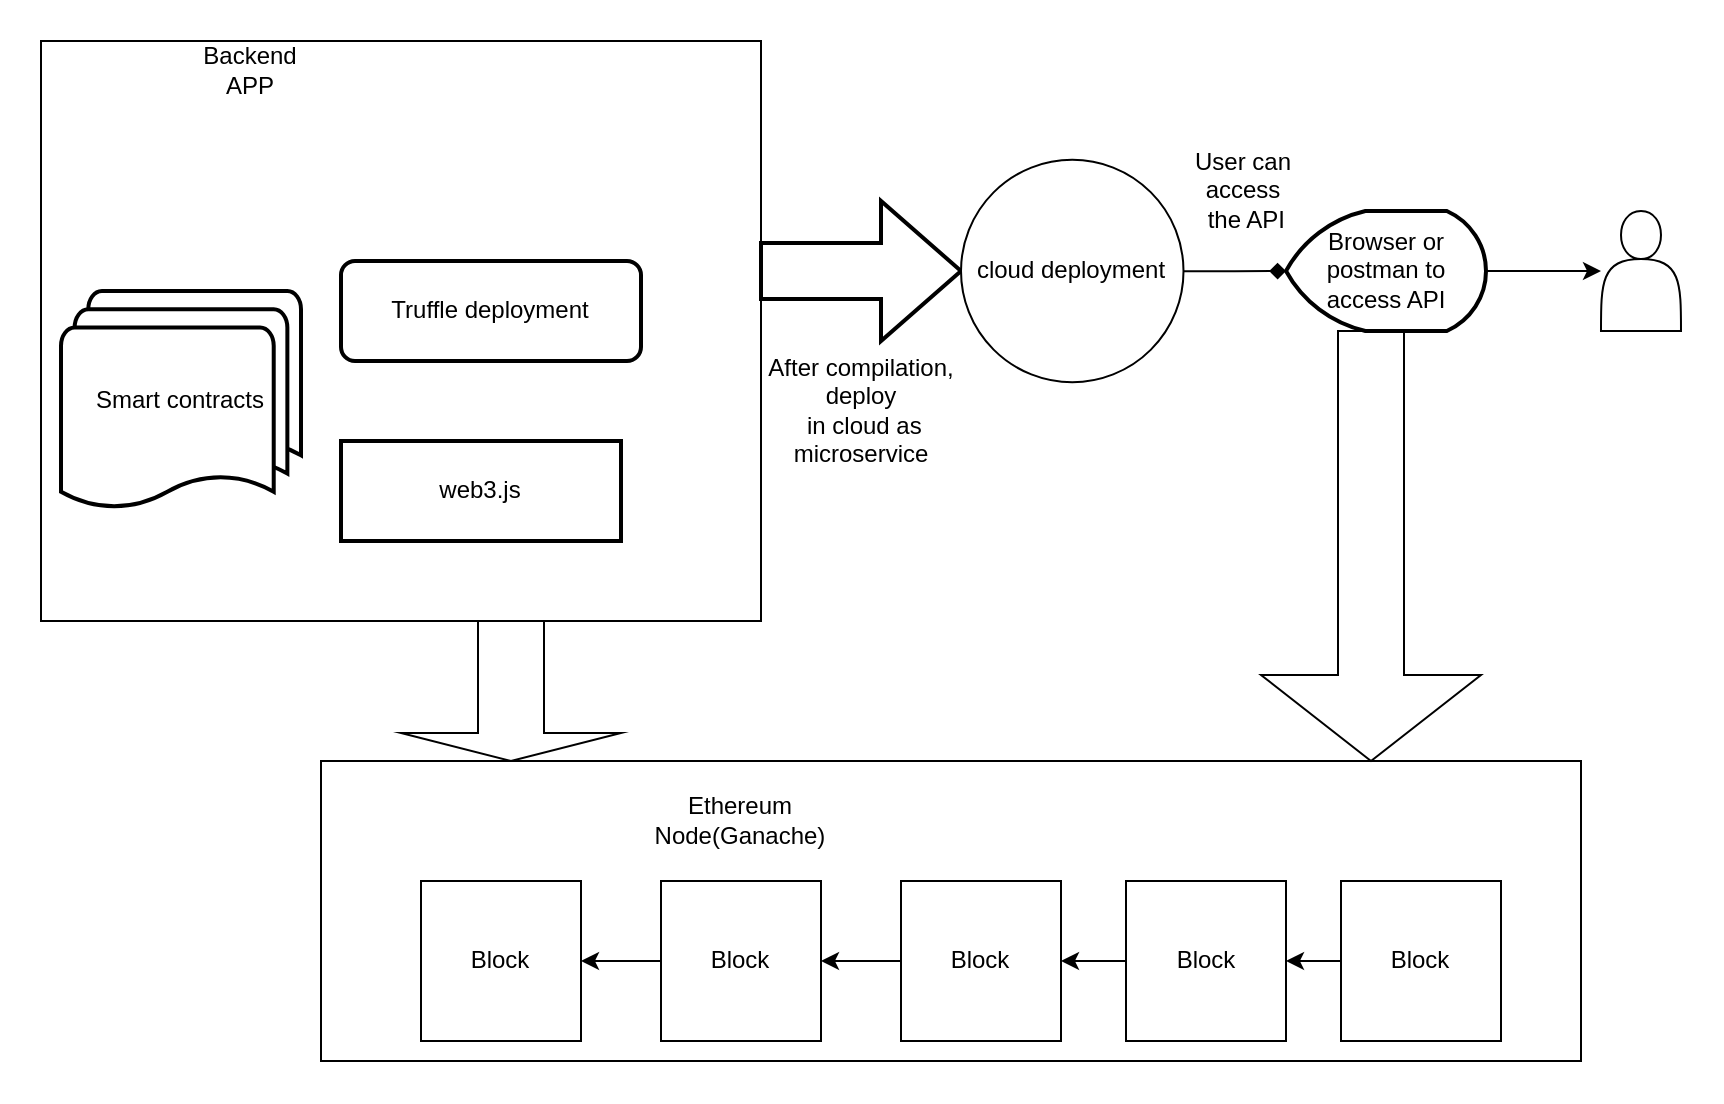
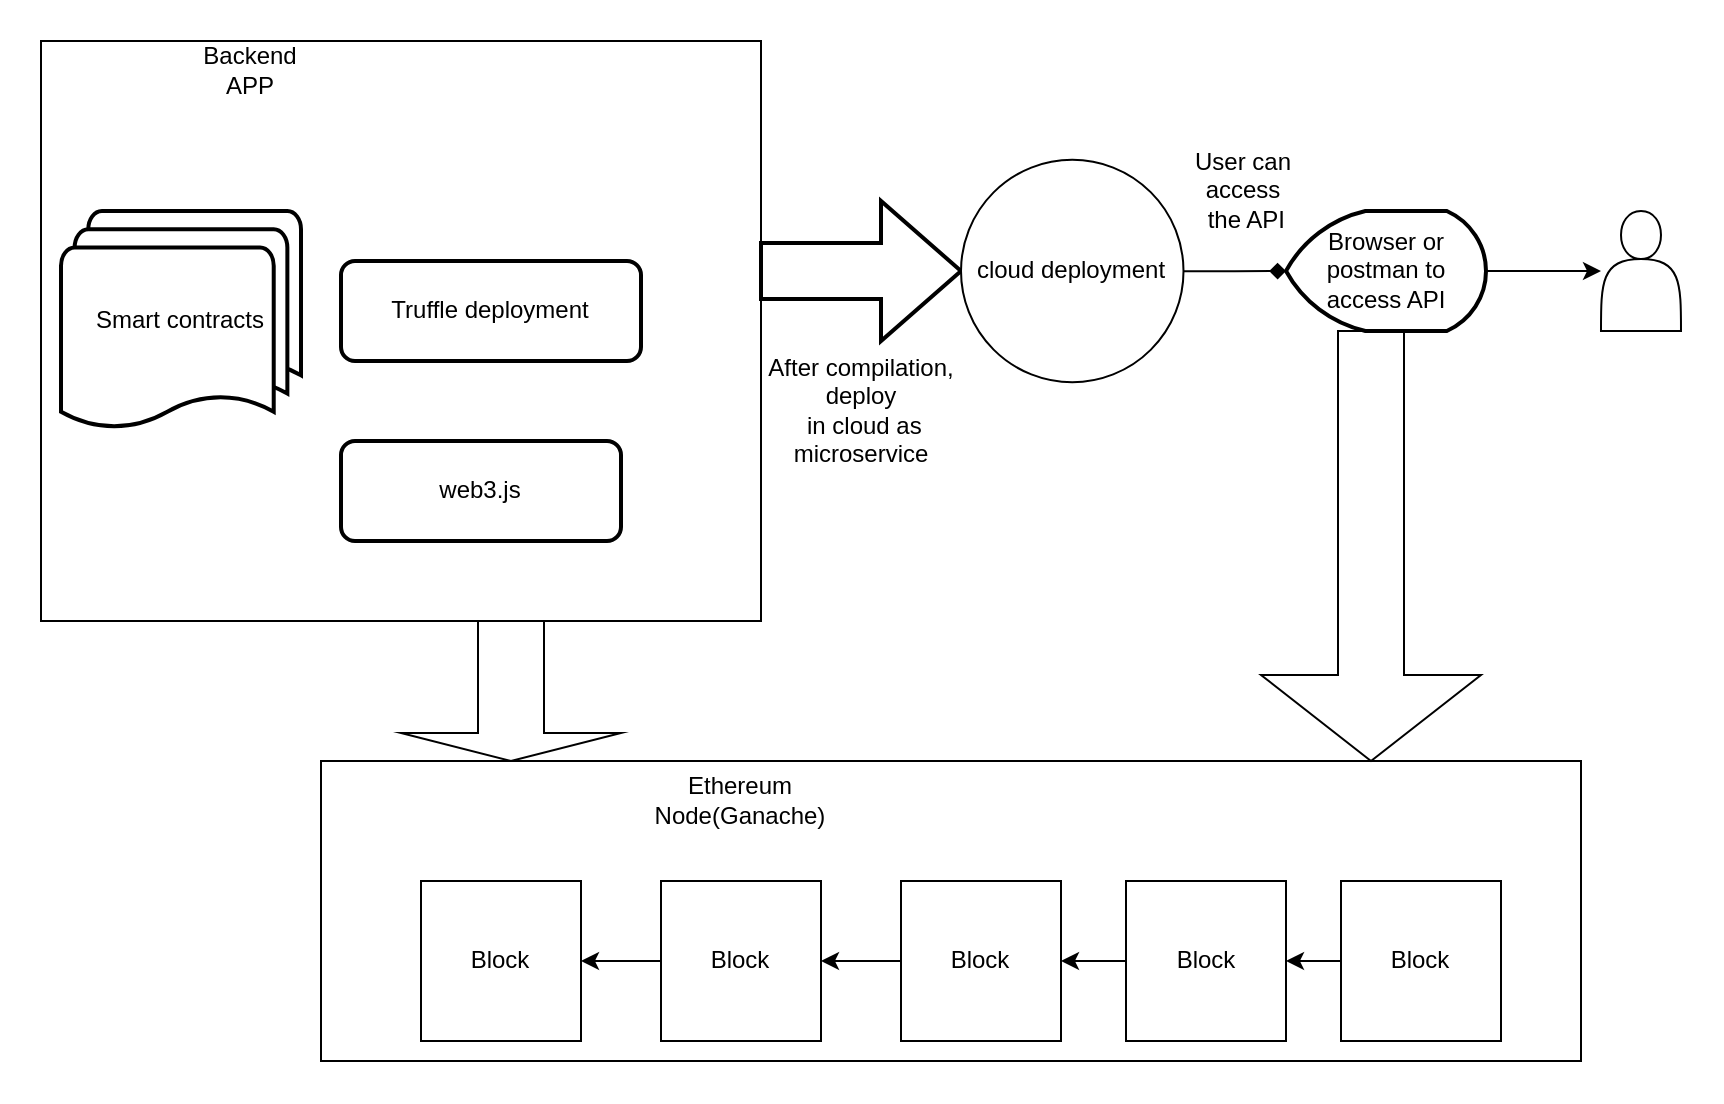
(181, 401) -> (181, 321)
(481, 491) -> (481, 491)
(741, 821) -> (741, 801)
